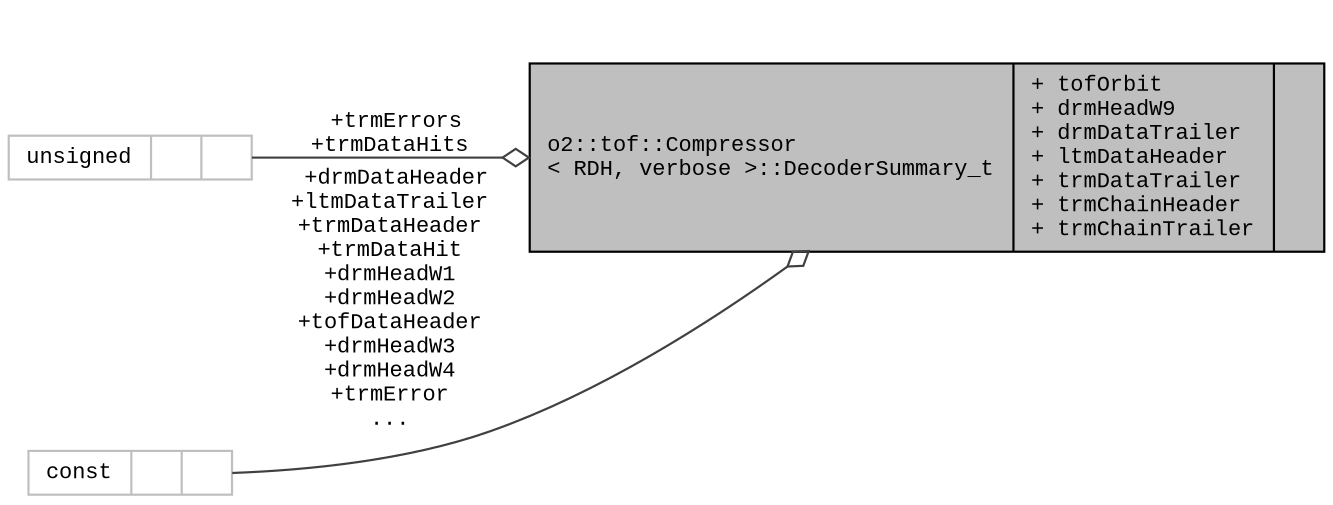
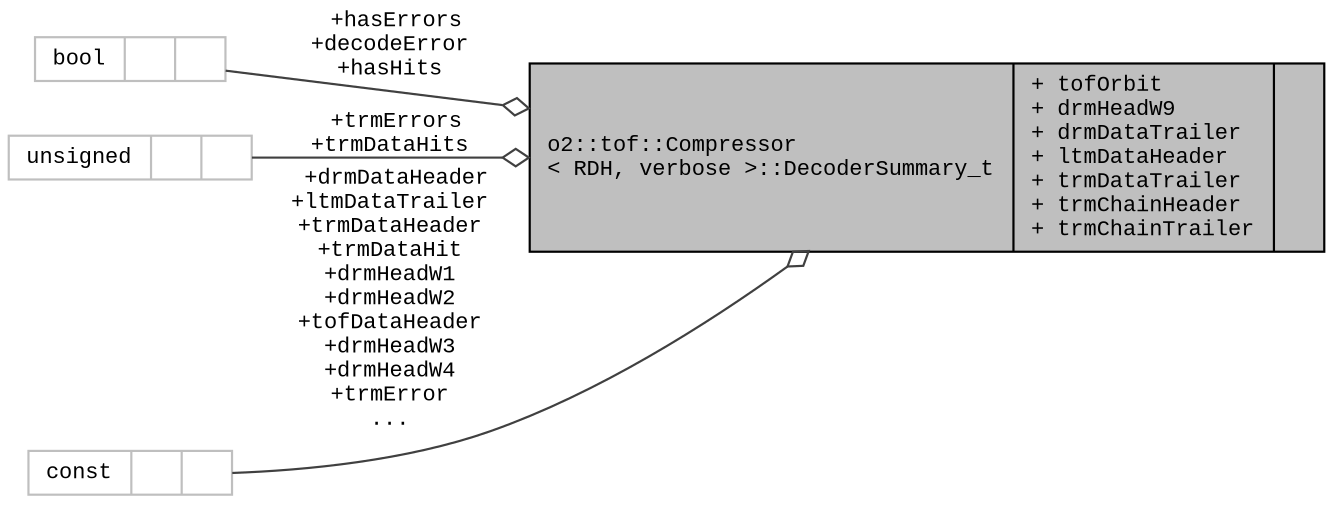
none -> (130, 59)
